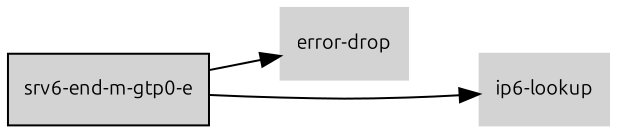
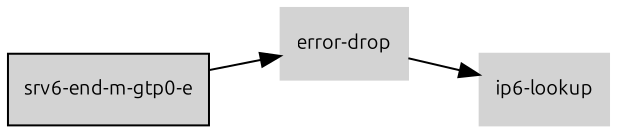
(334, 99) -> (434, 64)
